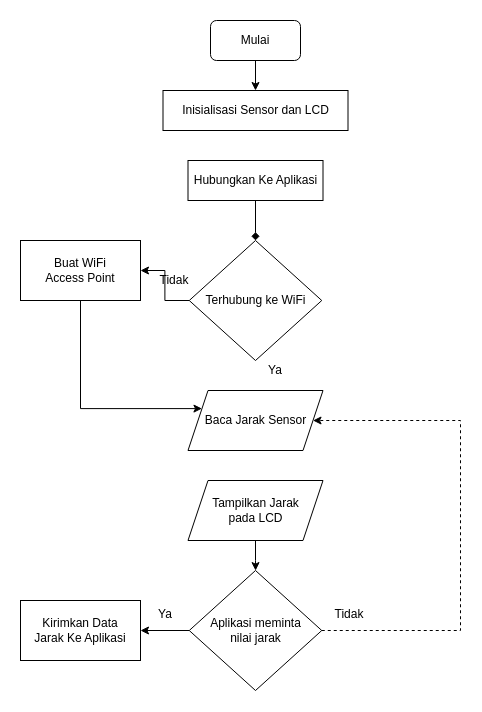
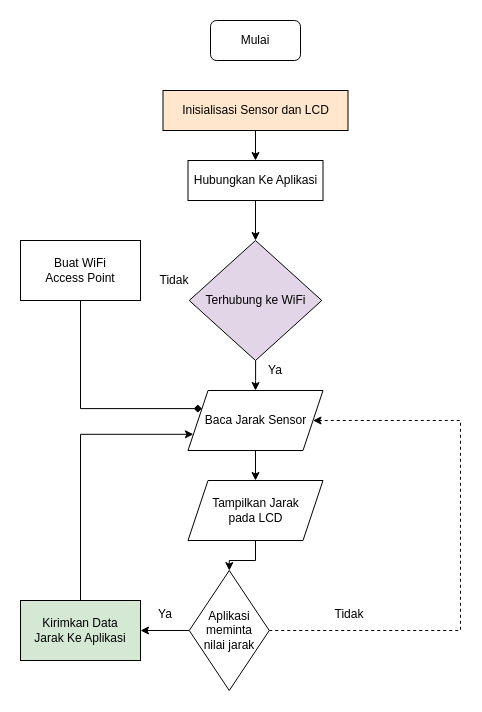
(256, 80) -> none
(256, 111) -> (256, 111)
none -> (256, 150)
(256, 231) -> (256, 232)
(165, 289) -> none
(256, 301) -> (256, 301)
none -> (256, 371)
(194, 409) -> (193, 409)
none -> (81, 464)
none -> (256, 470)
(81, 631) -> (81, 631)
(256, 631) -> (229, 631)
